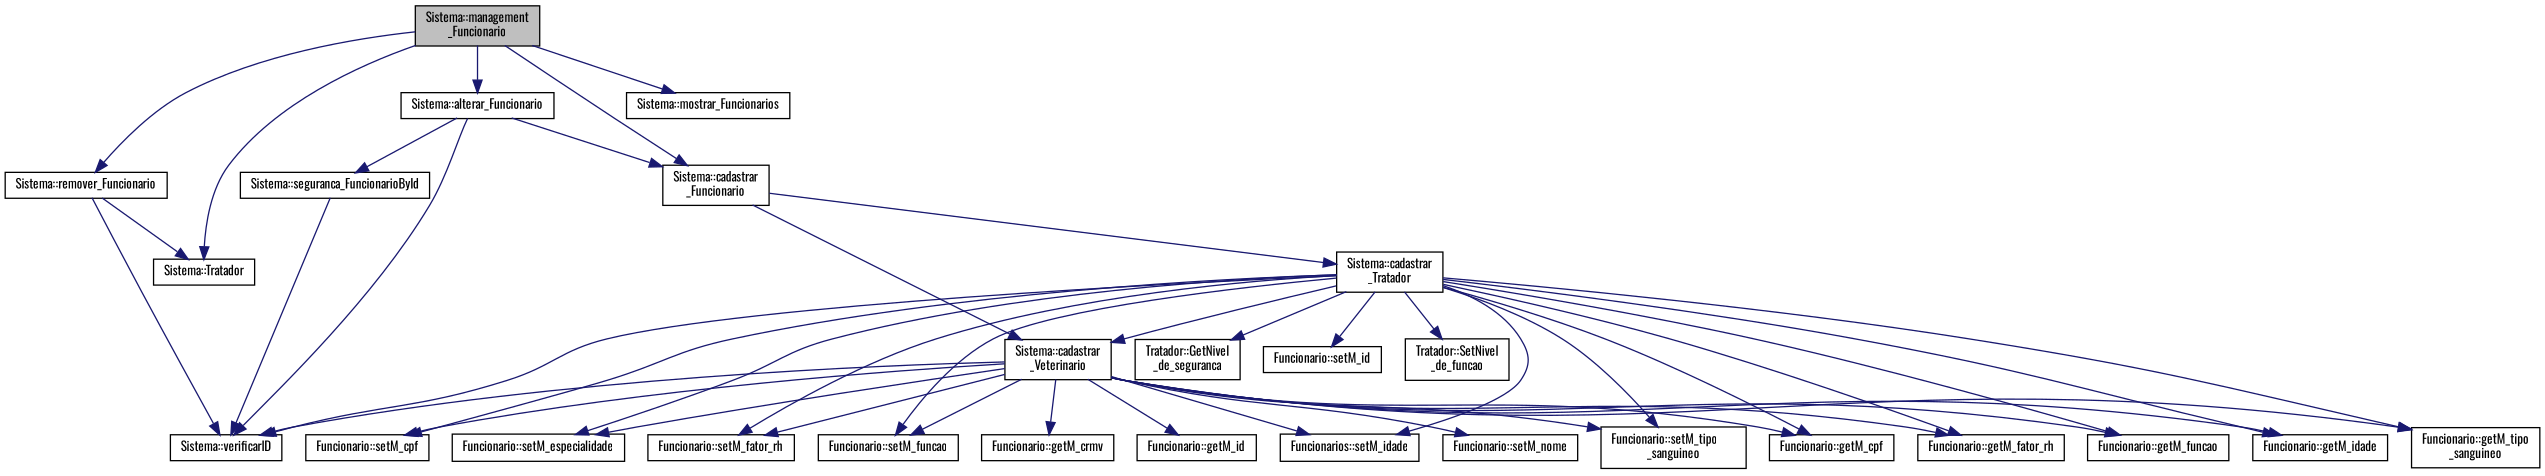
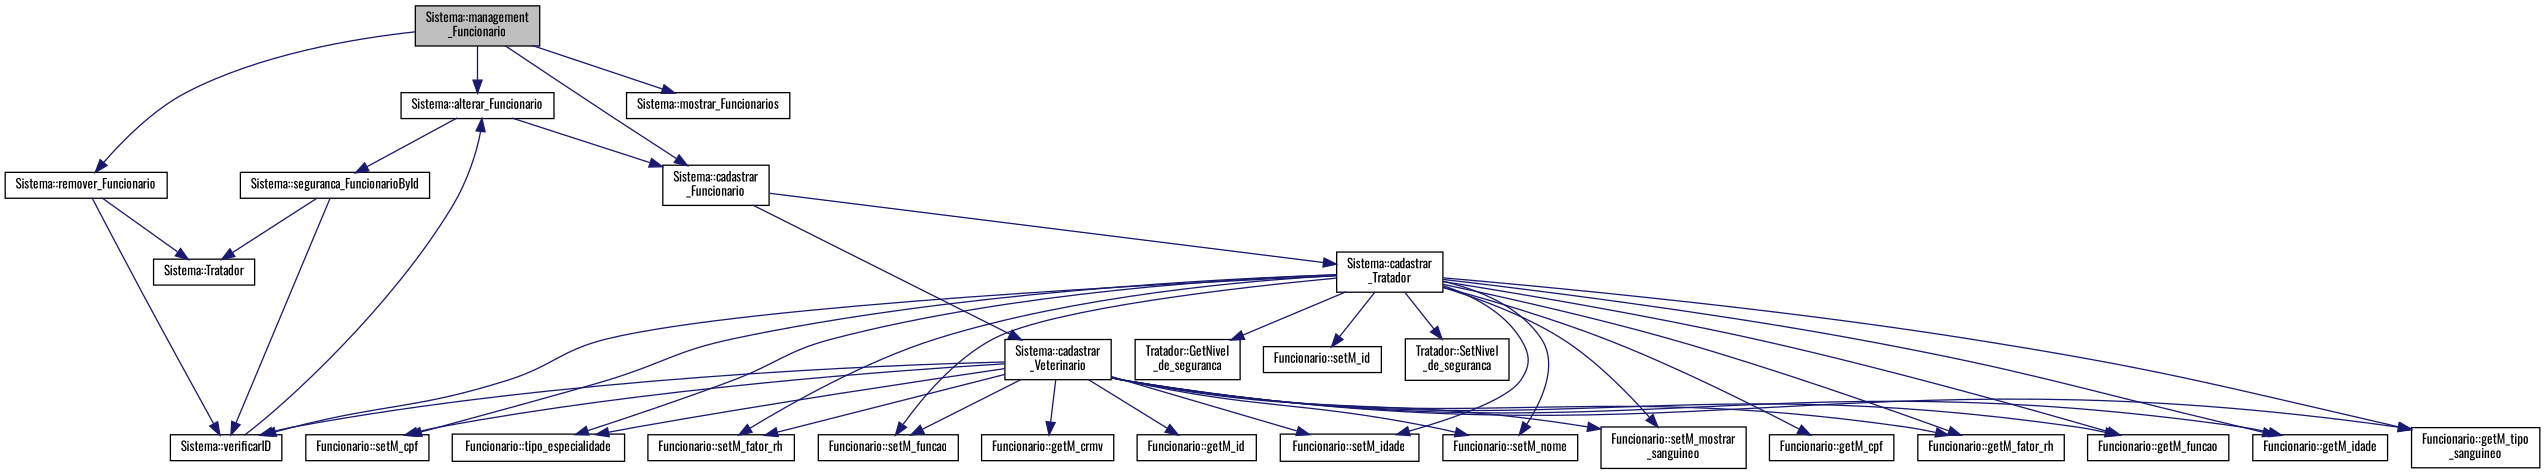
(278, 117) -> (275, 225)
(373, 284) -> (384, 299)
(1230, 312) -> (1540, 337)
(1457, 360) -> (1457, 360)
(1447, 405) -> none
(538, 448) -> (538, 448)
(1350, 448) -> (1350, 448)
(1674, 448) -> (1674, 448)
